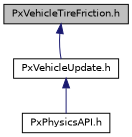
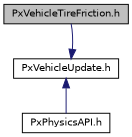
(60, 46) -> (73, 37)
